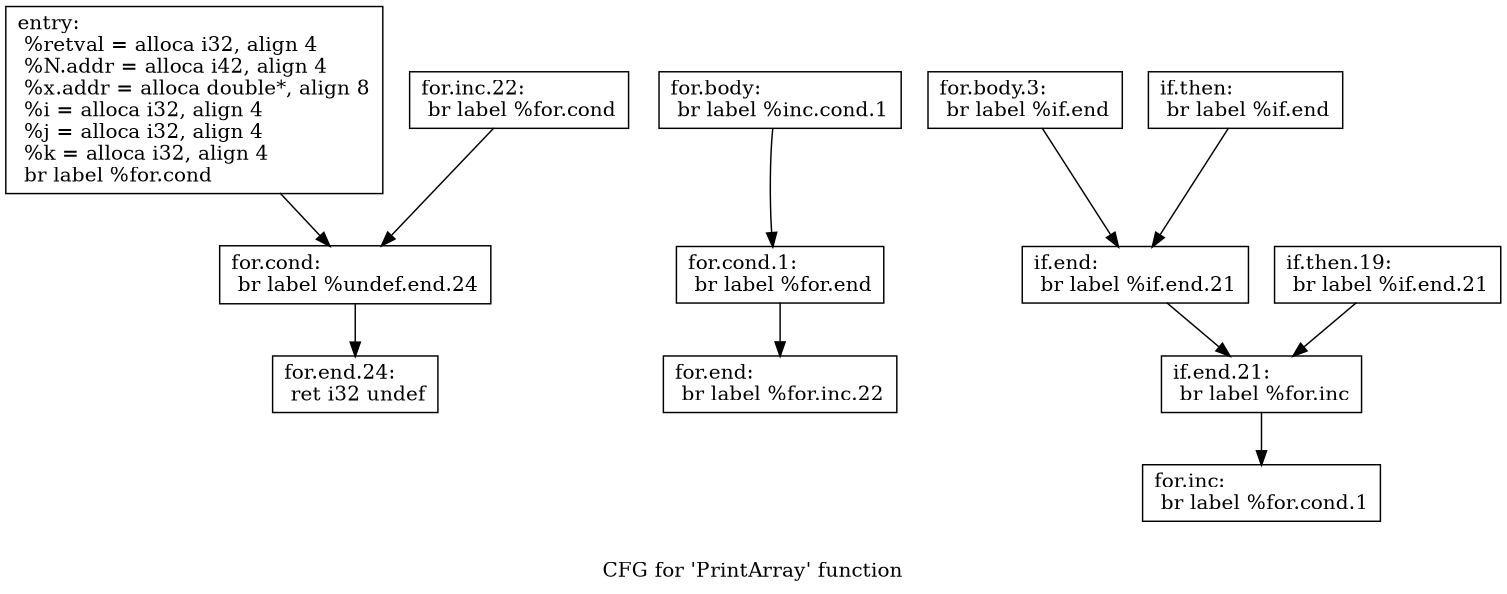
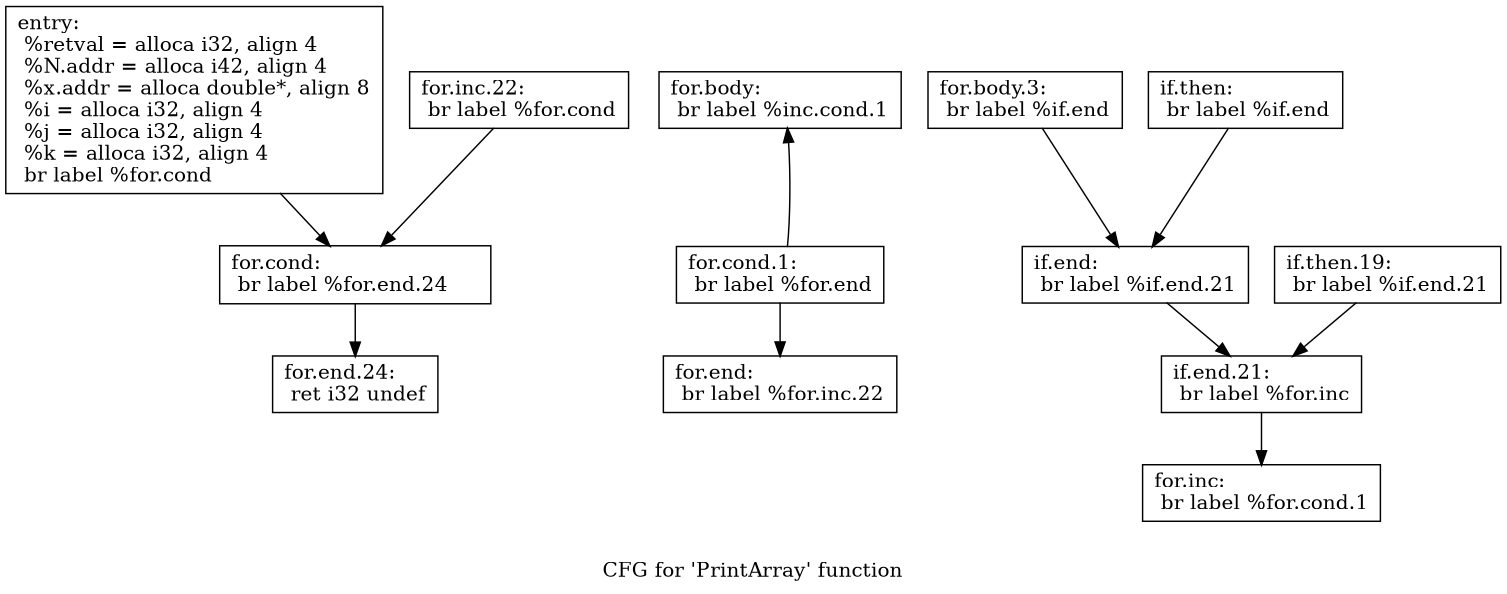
(770, 180) -> (790, 195)
(355, 285) -> (340, 285)
